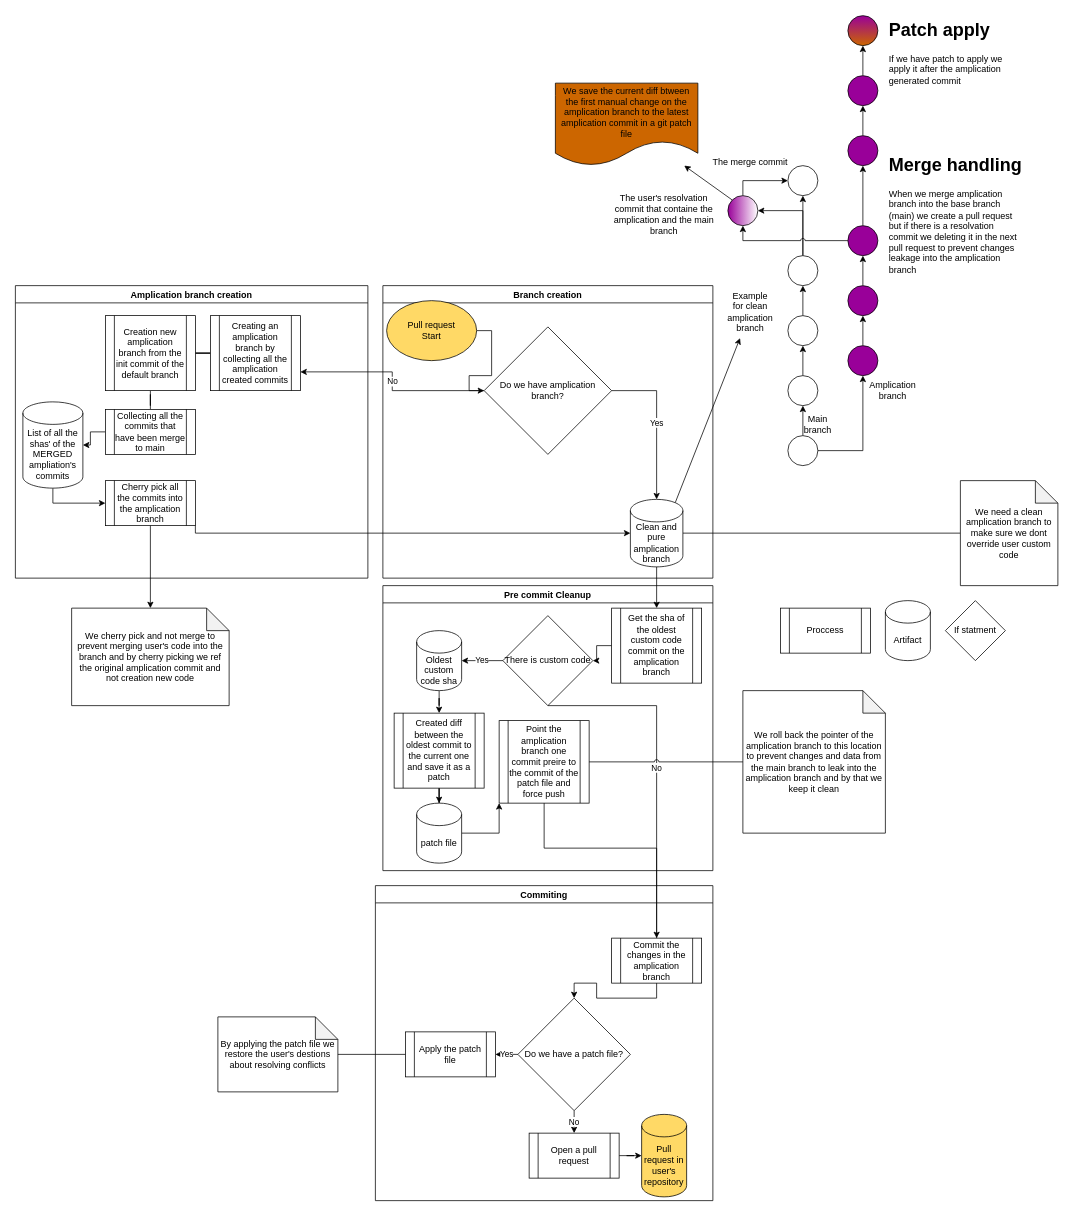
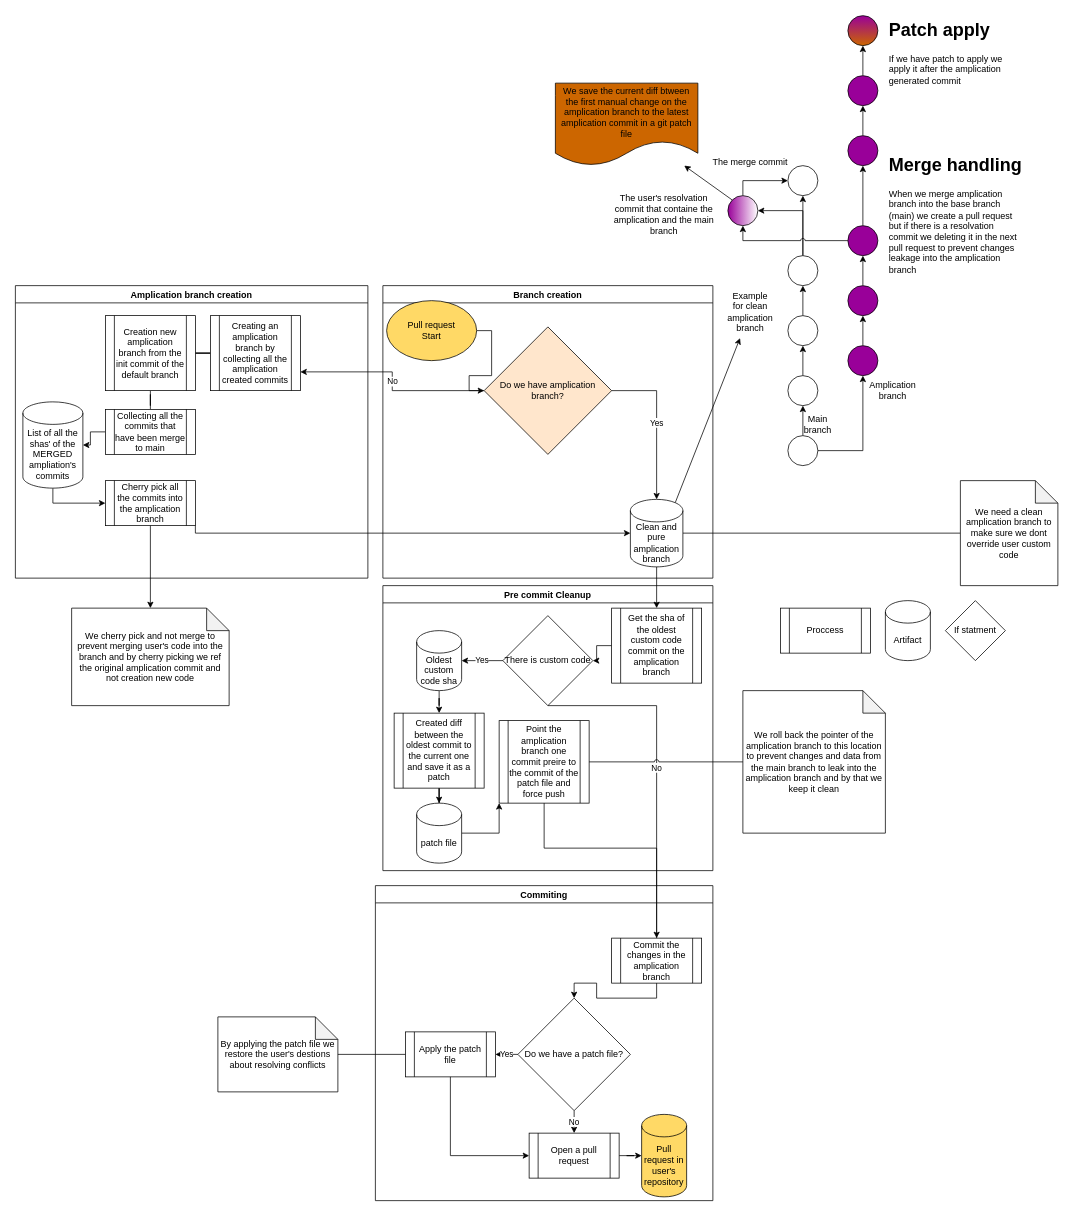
(548, 390) -> (548, 390)
none -> (450, 1152)
